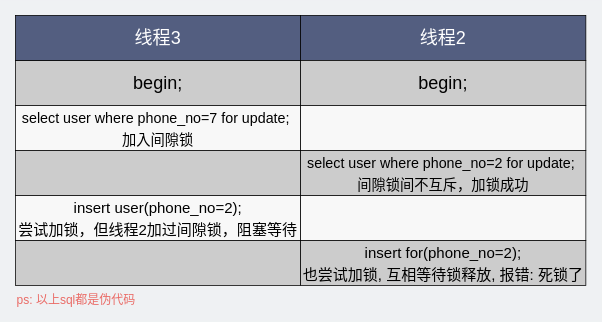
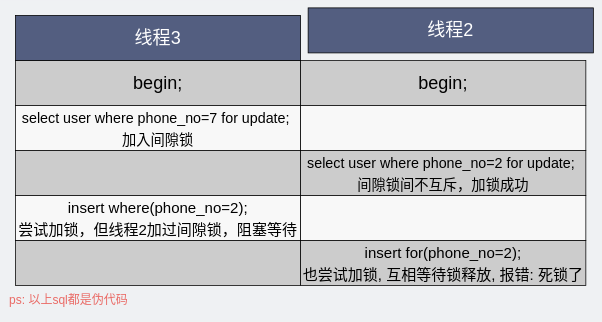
(443, 38) -> (450, 30)
(158, 218) -> (158, 218)
(95, 298) -> (87, 298)
